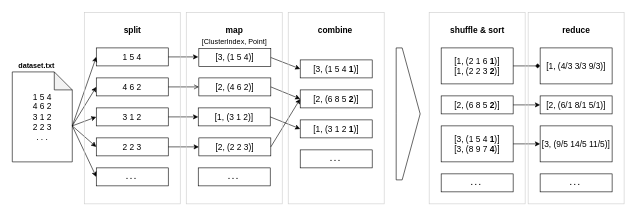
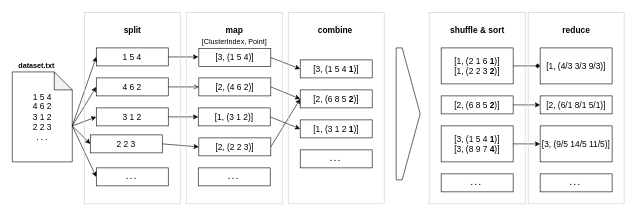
(132, 147) -> (126, 144)
